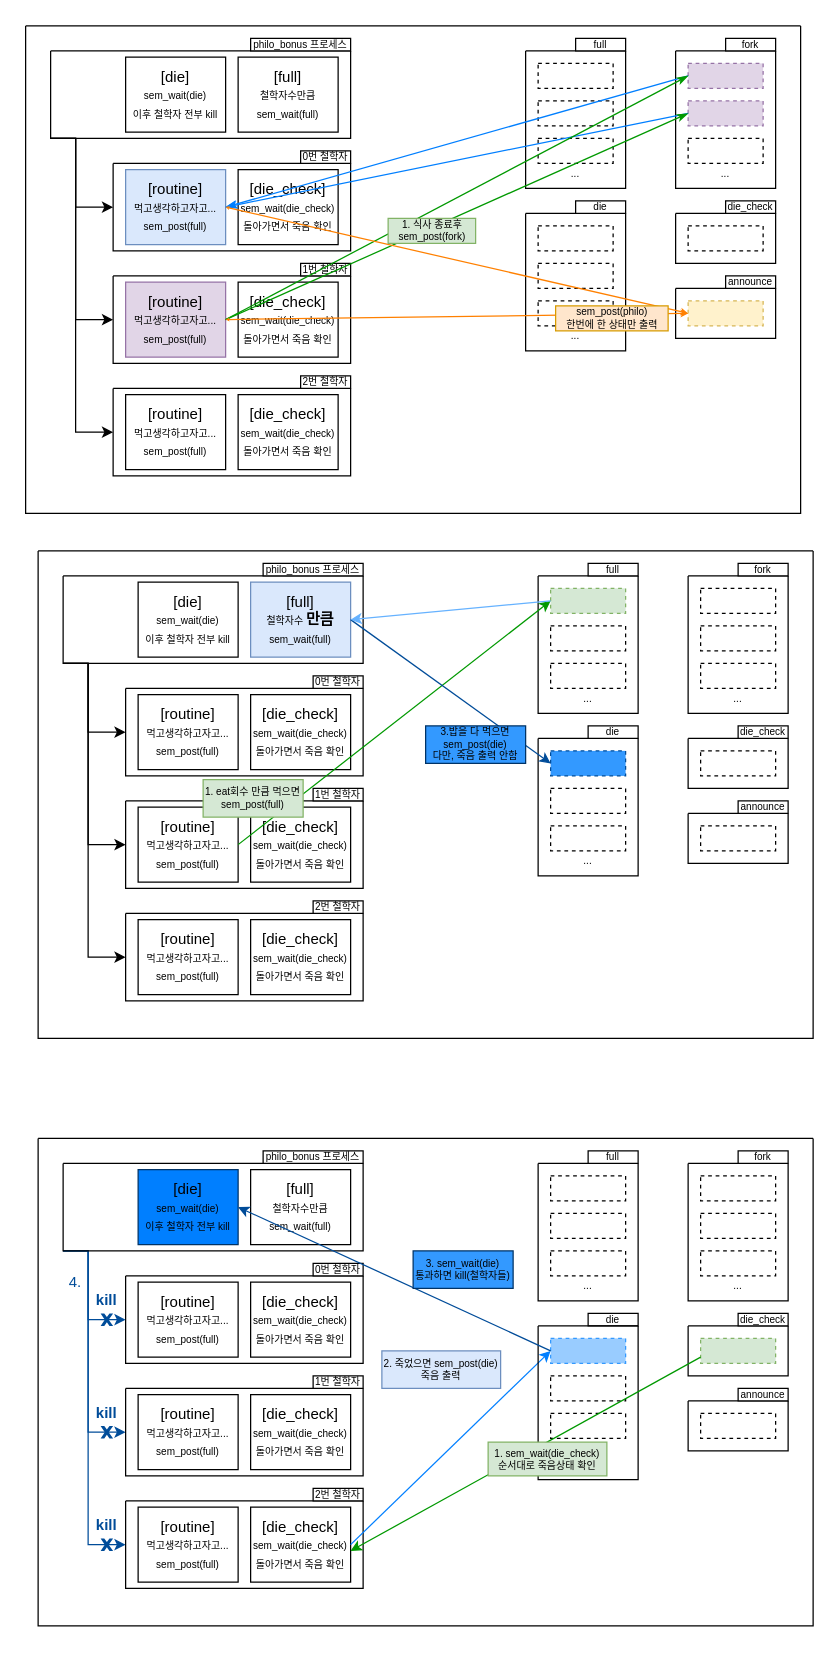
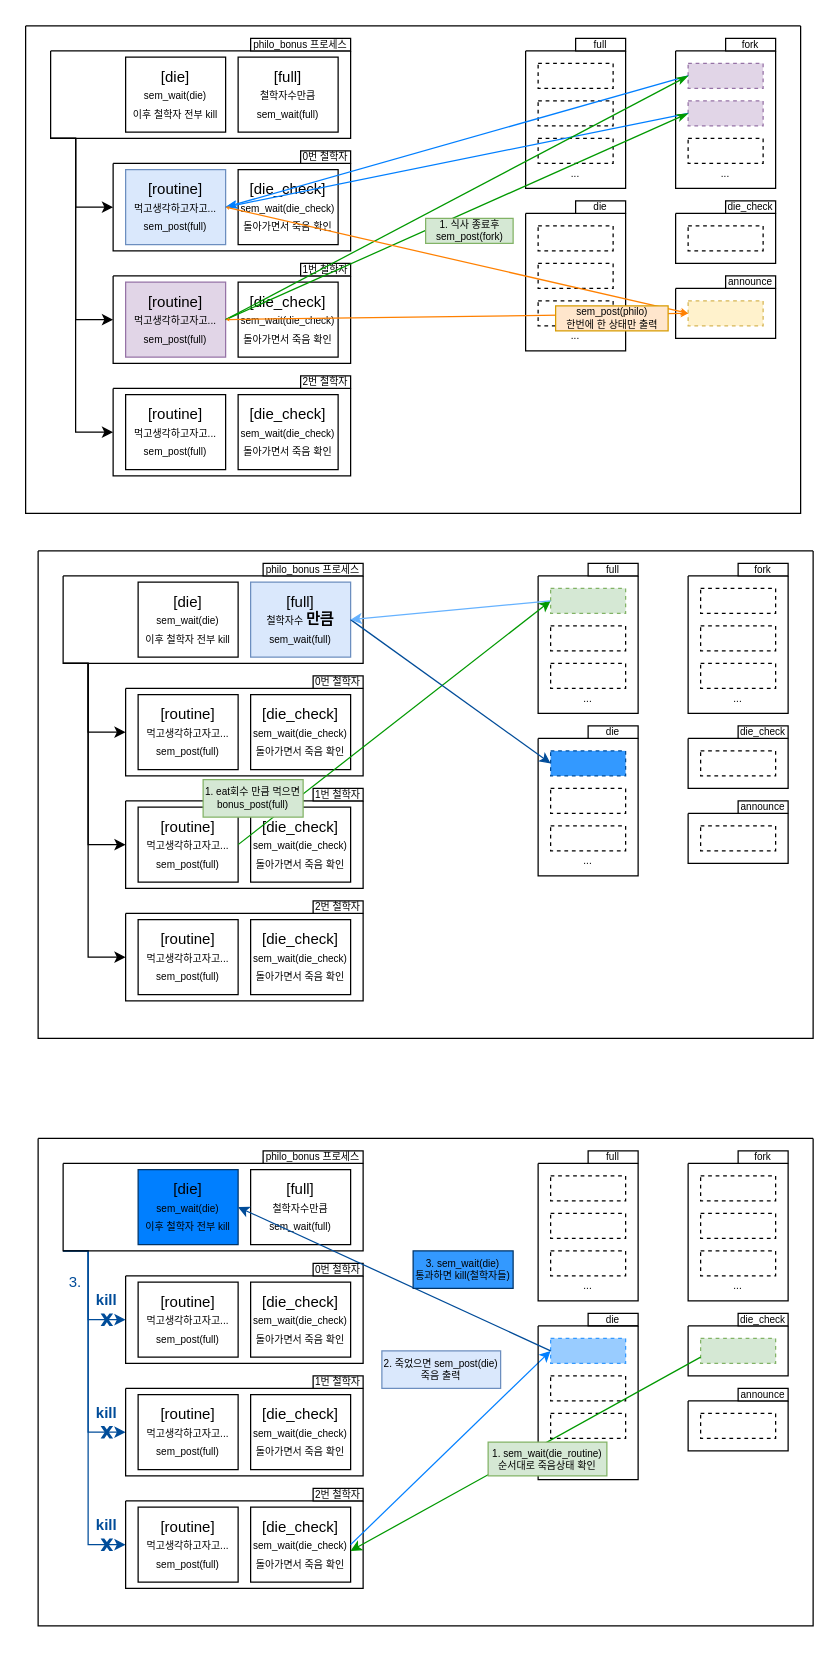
(432, 231) -> (469, 231)
(476, 744) -> none
(253, 798) -> (253, 798)
(76, 1282) -> (76, 1282)
(548, 1459) -> (548, 1459)
